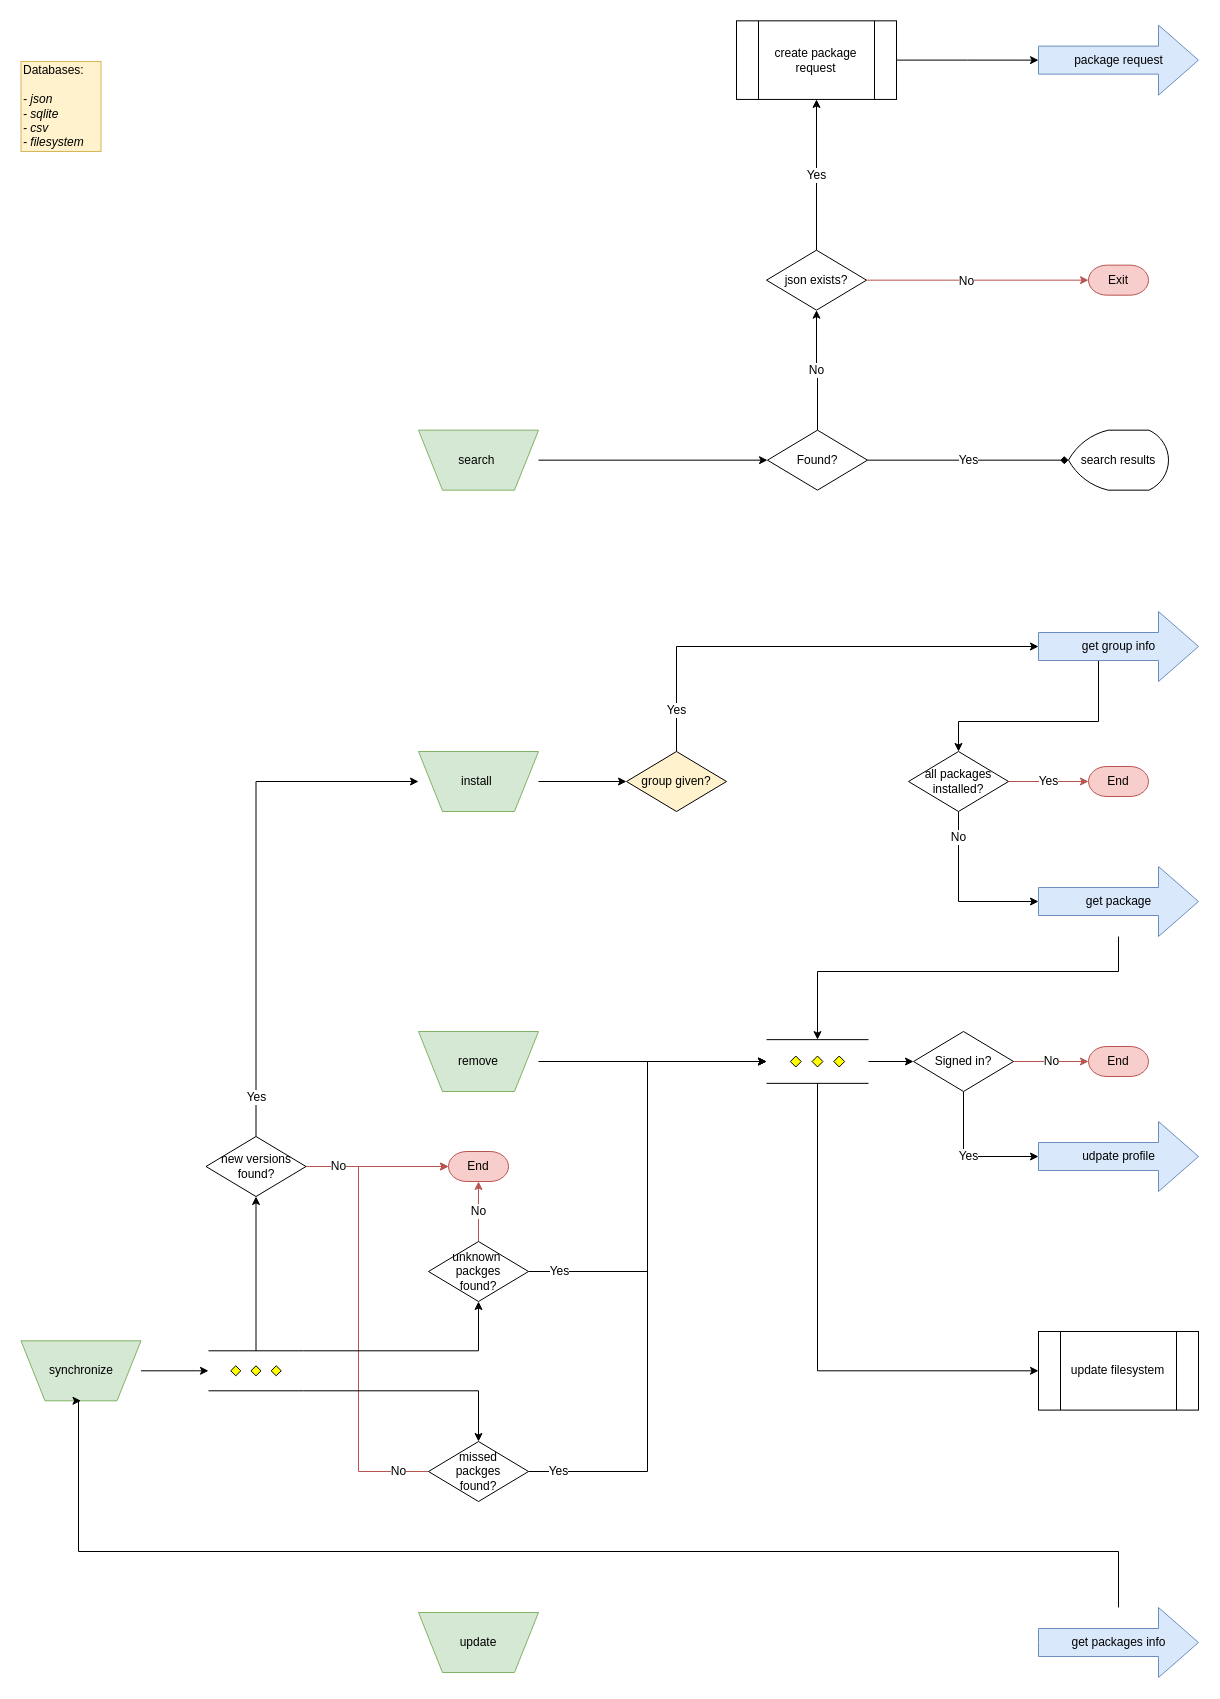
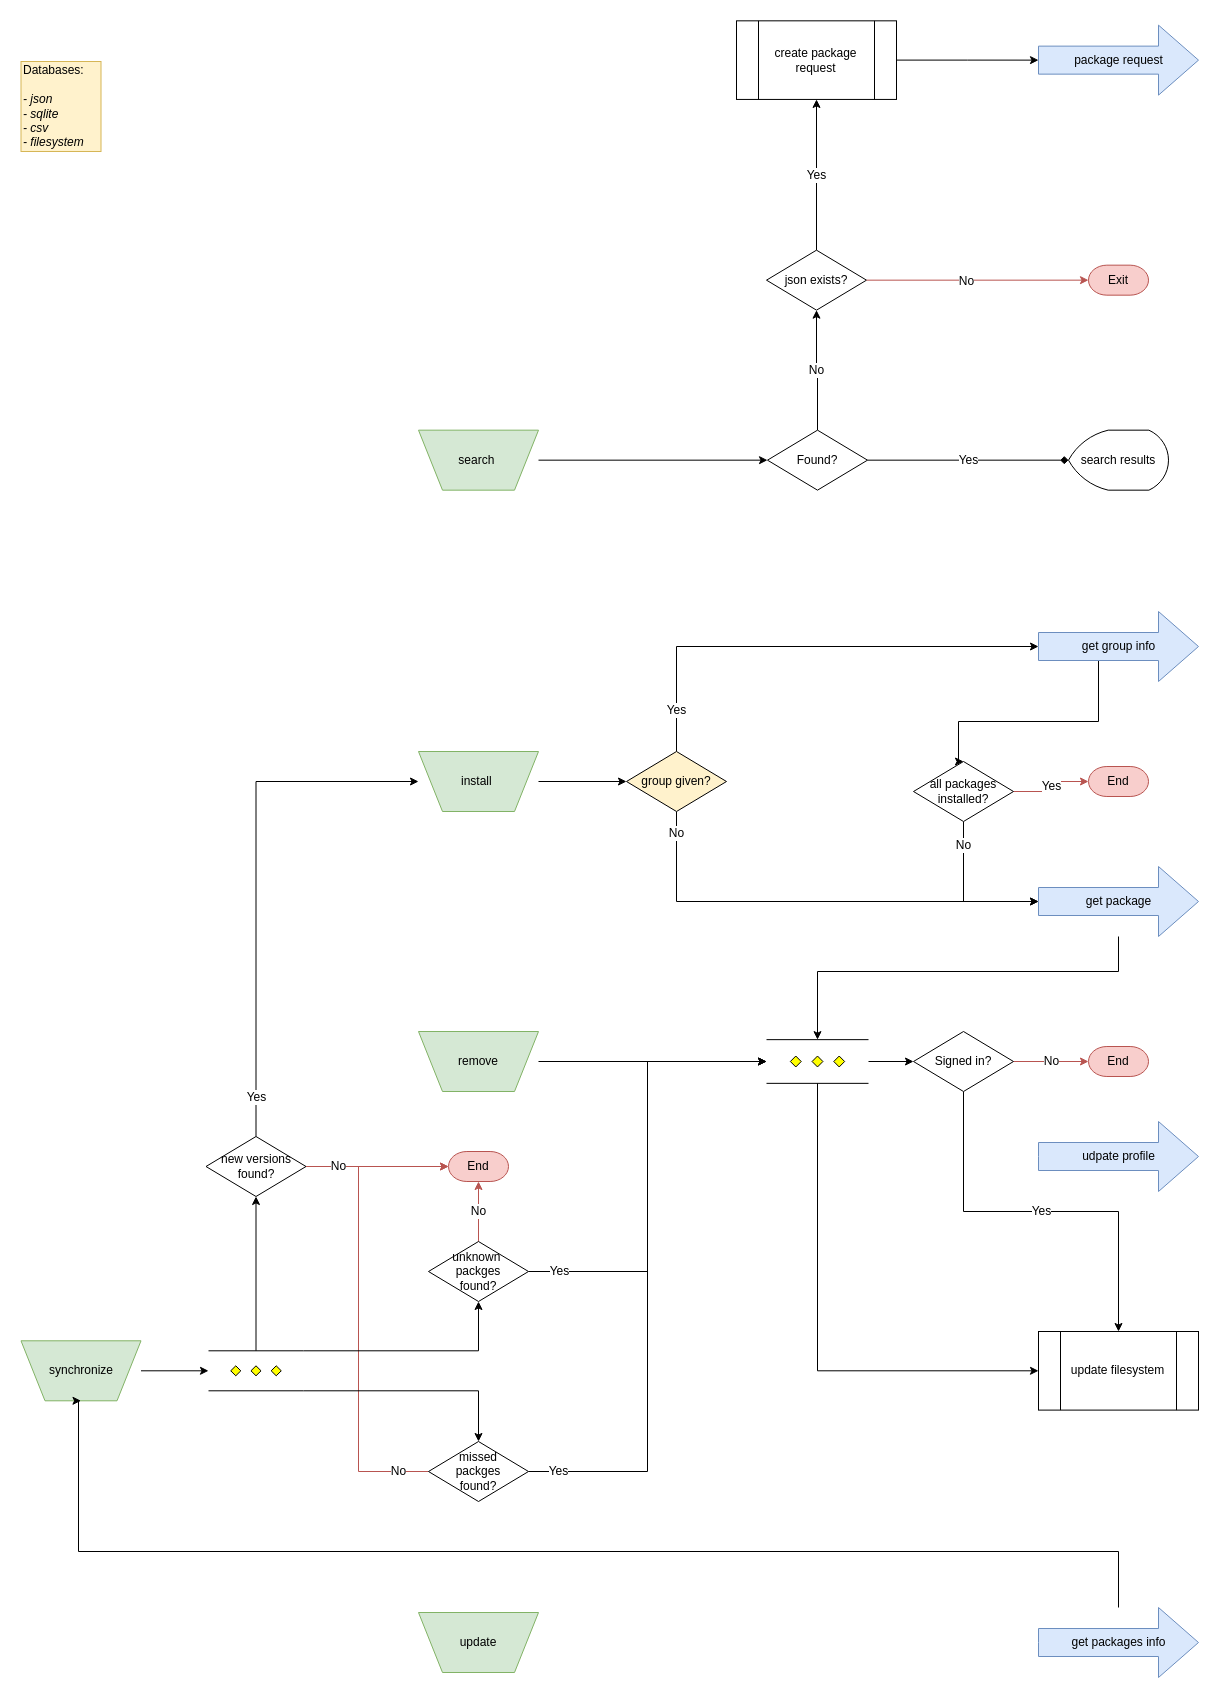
(959, 782) -> (964, 792)
none -> (772, 902)
(993, 1157) -> (1066, 1212)
